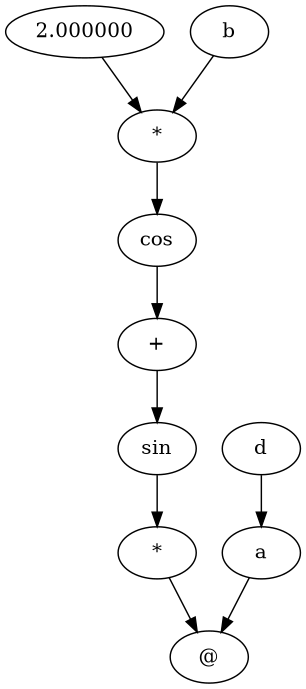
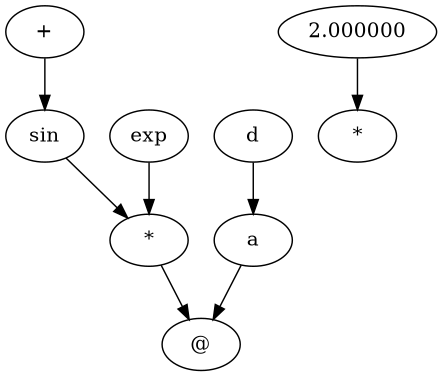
(230, 32) -> none
none -> (149, 136)
(157, 240) -> none
